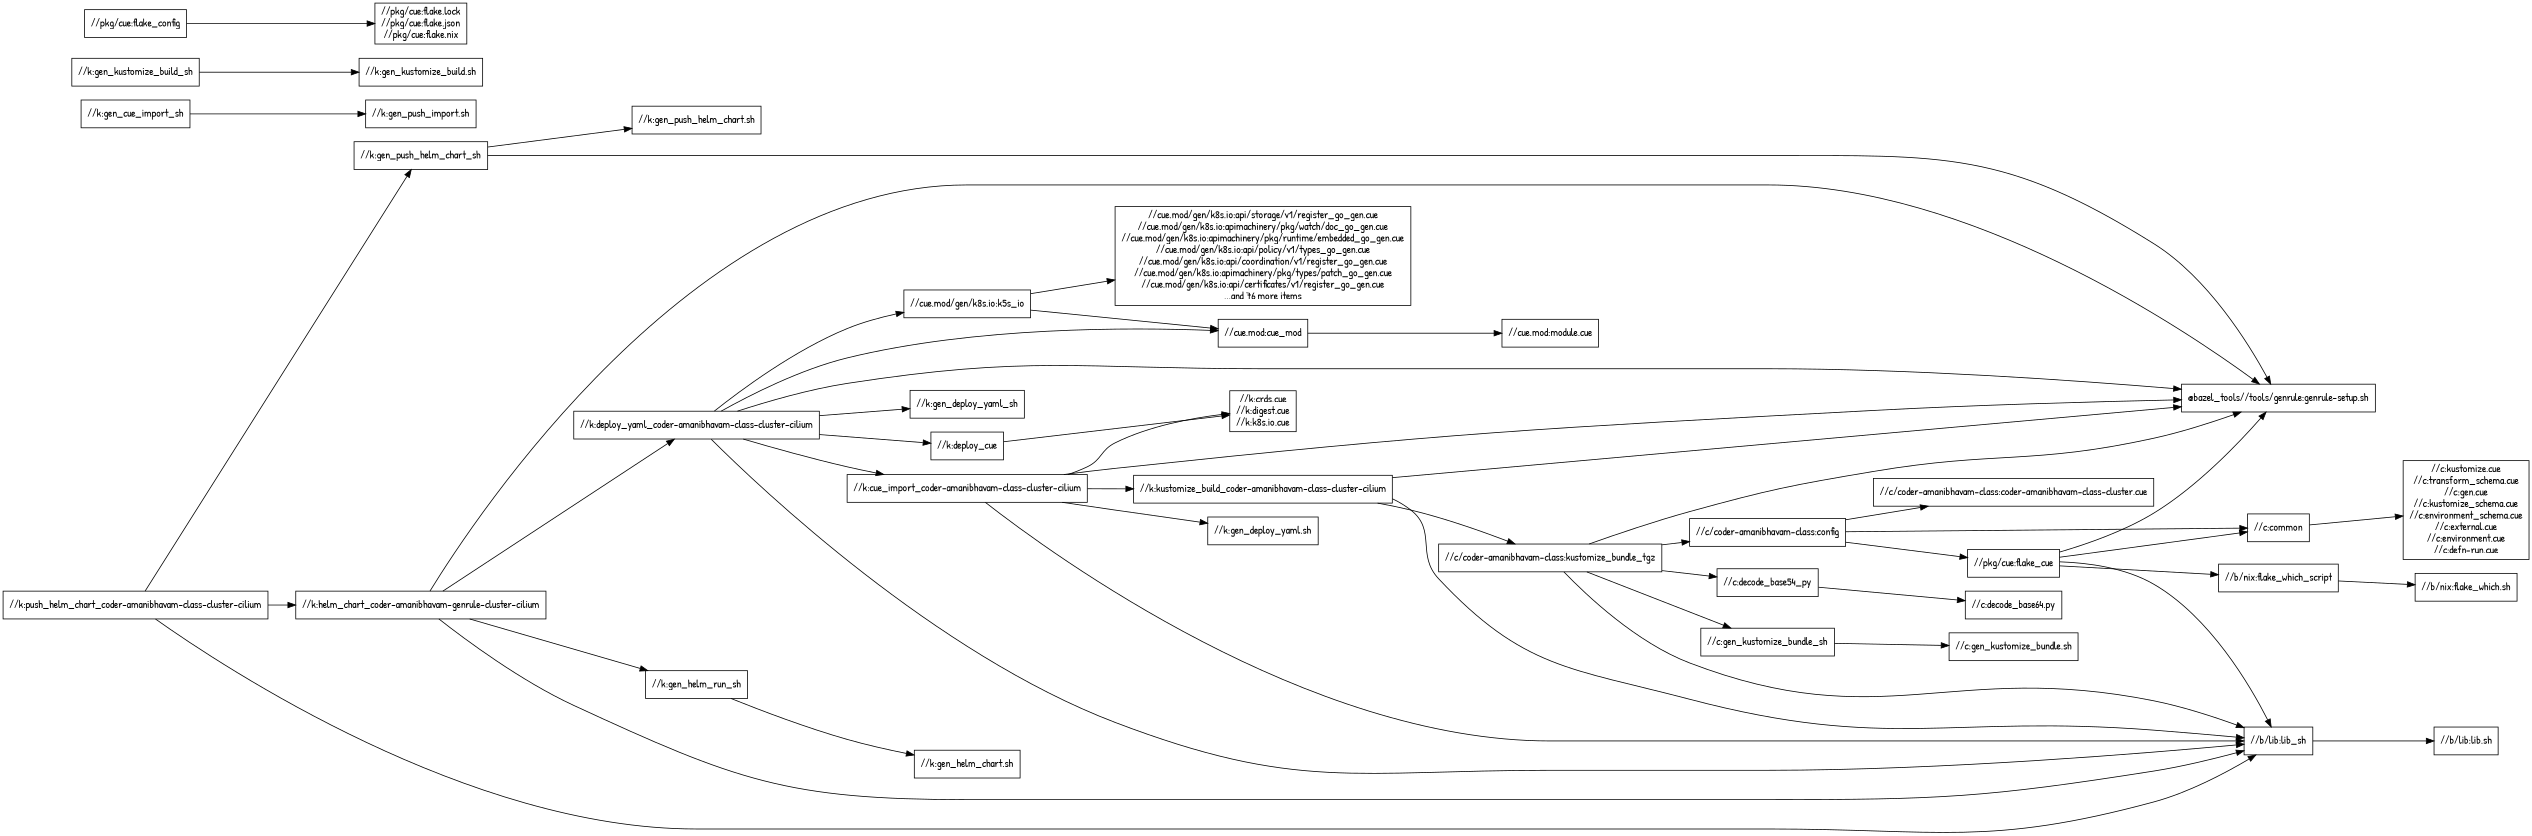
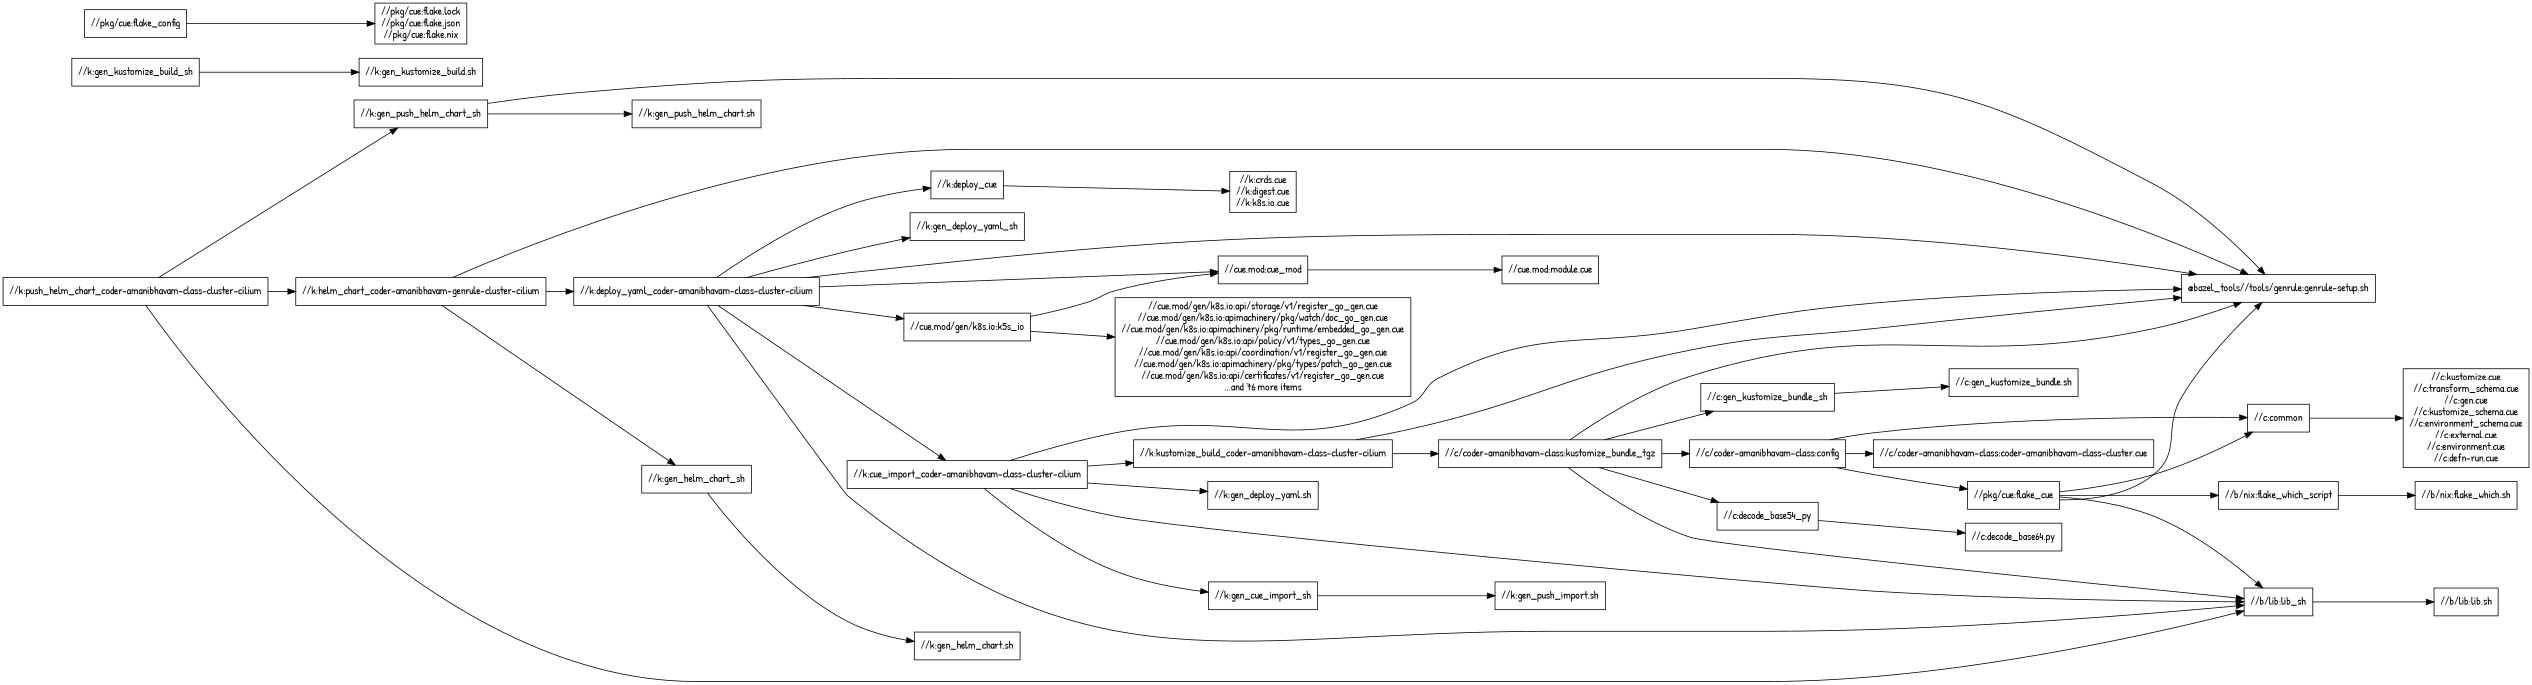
(1140, 433) -> (1085, 557)
(697, 685) -> (697, 479)
(1771, 717) -> none
(1319, 800) -> none
